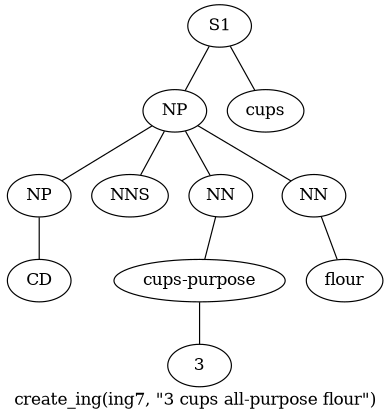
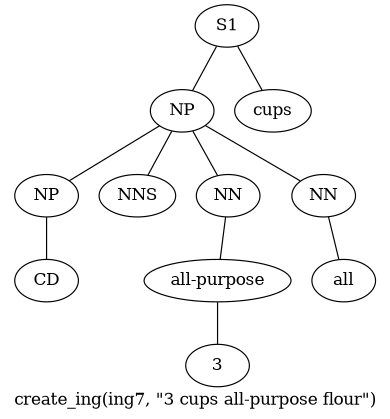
(200, 281) -> (218, 281)
(345, 281) -> (344, 281)
